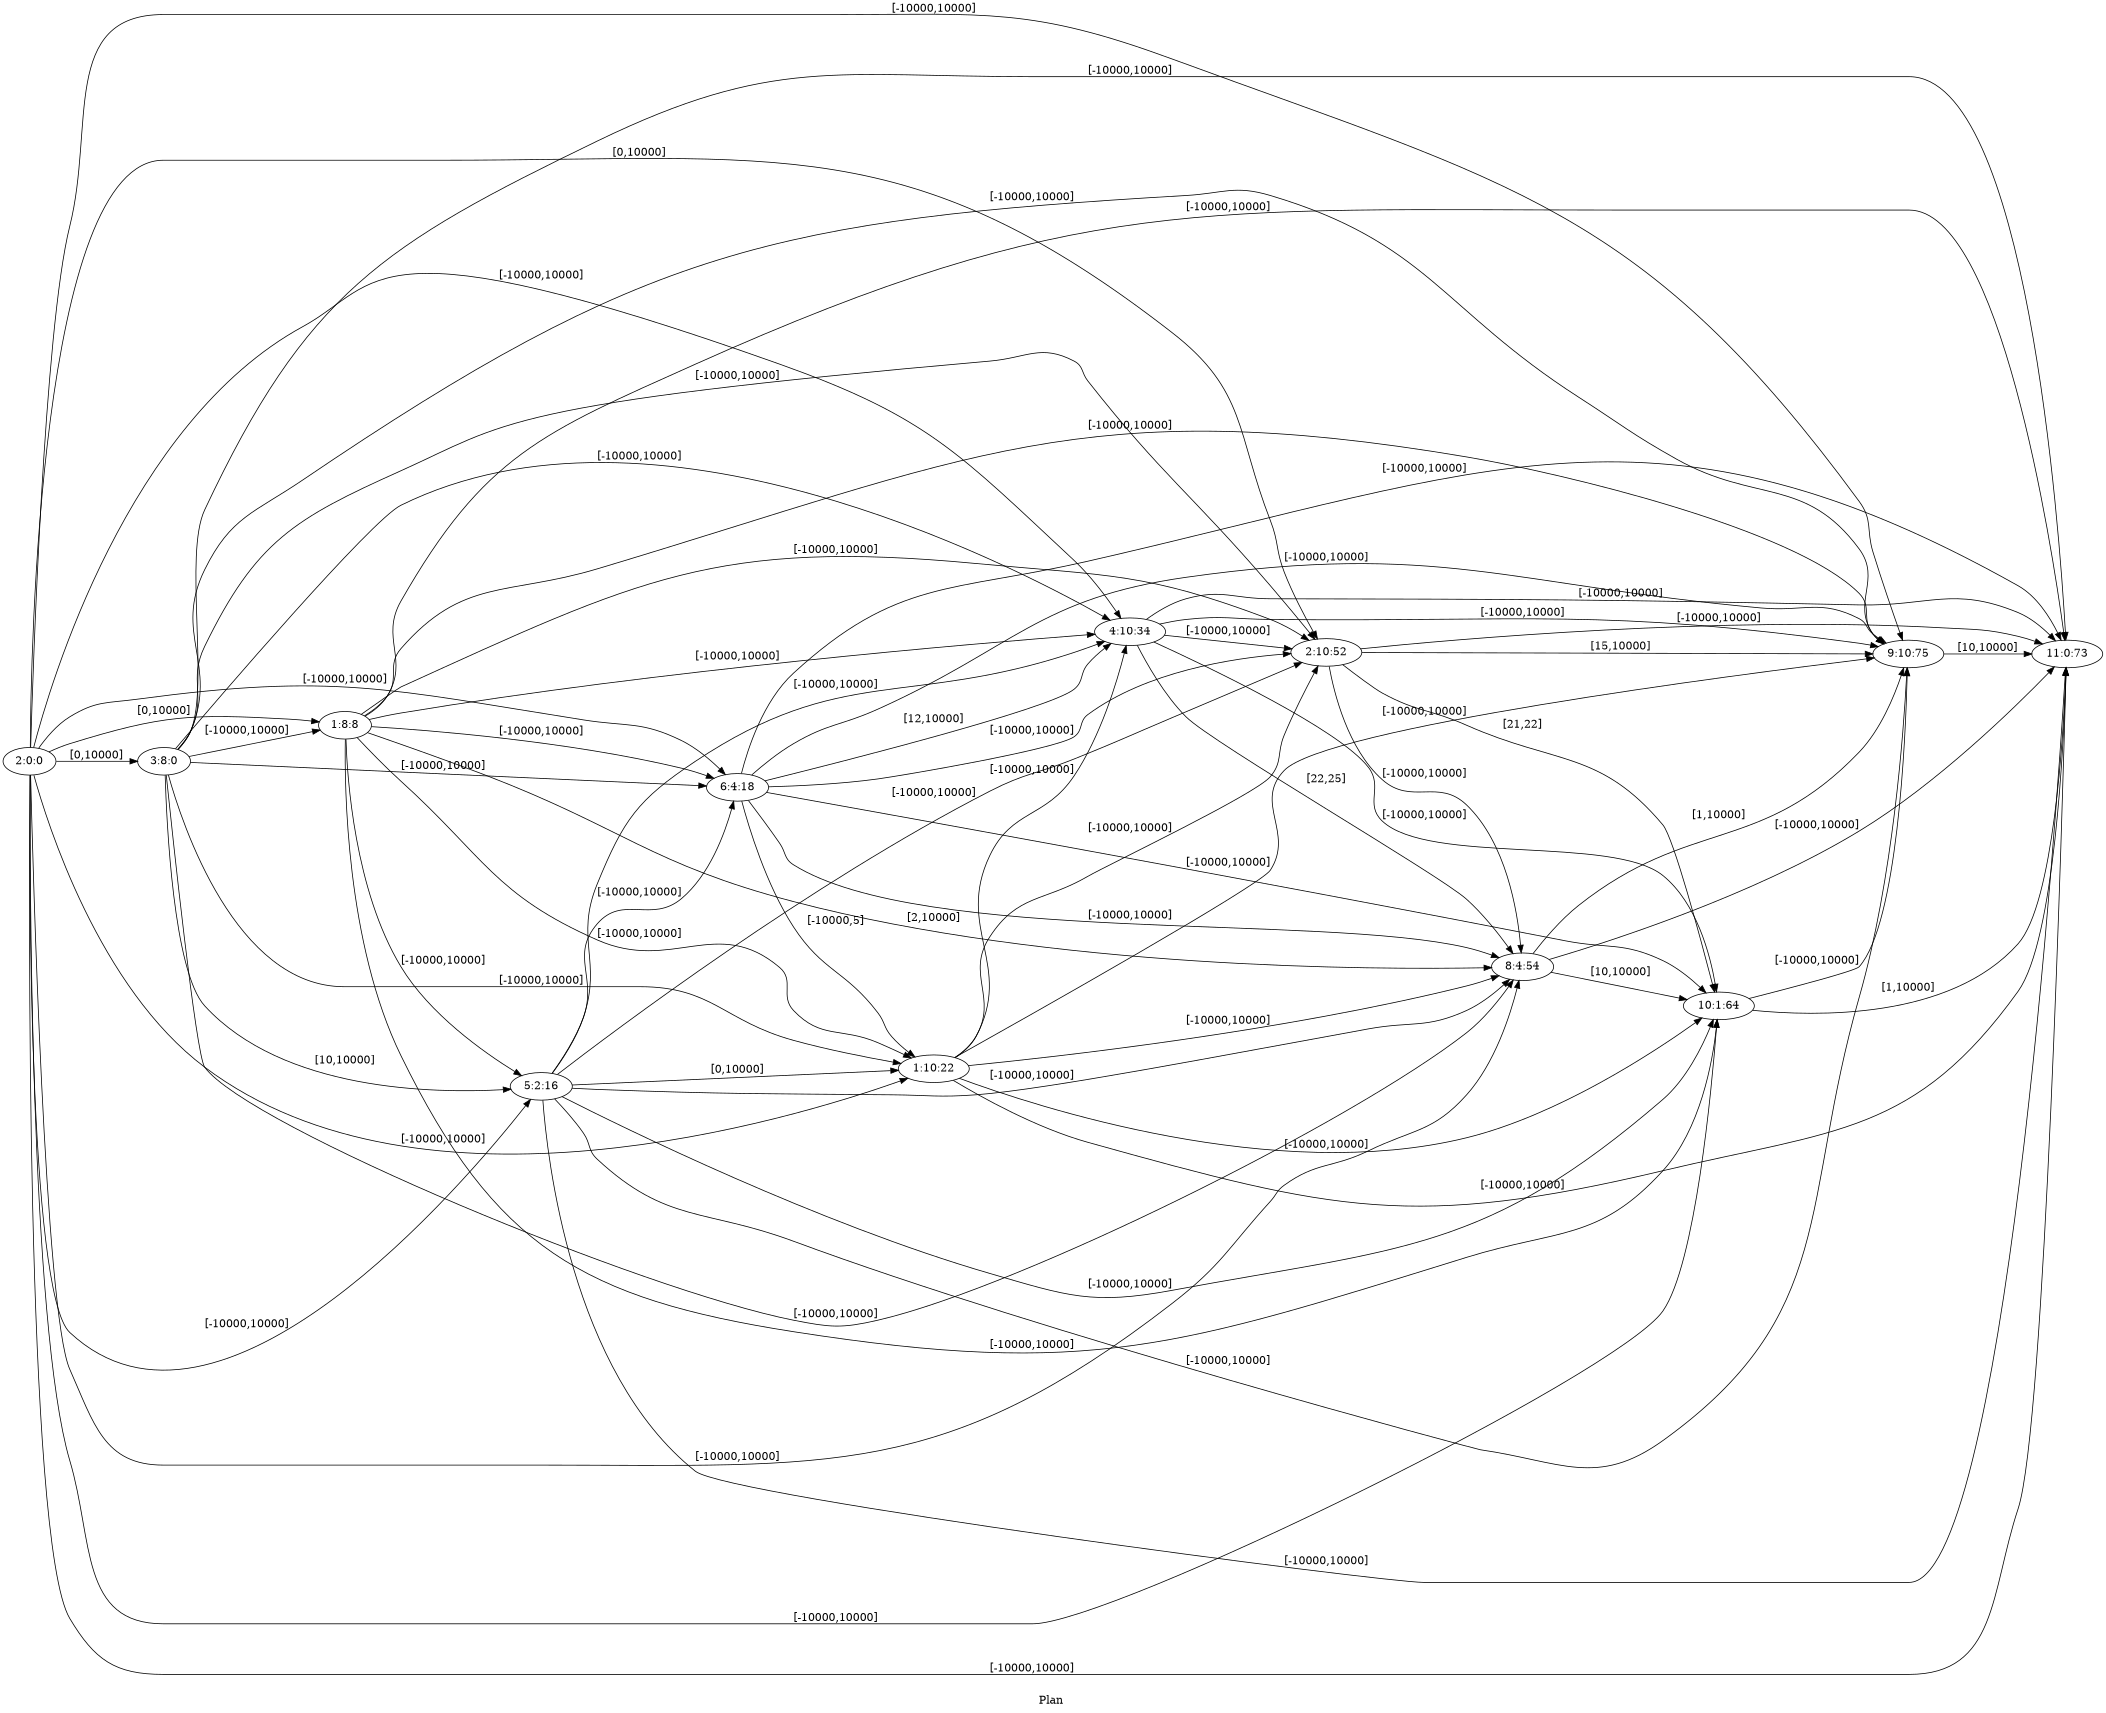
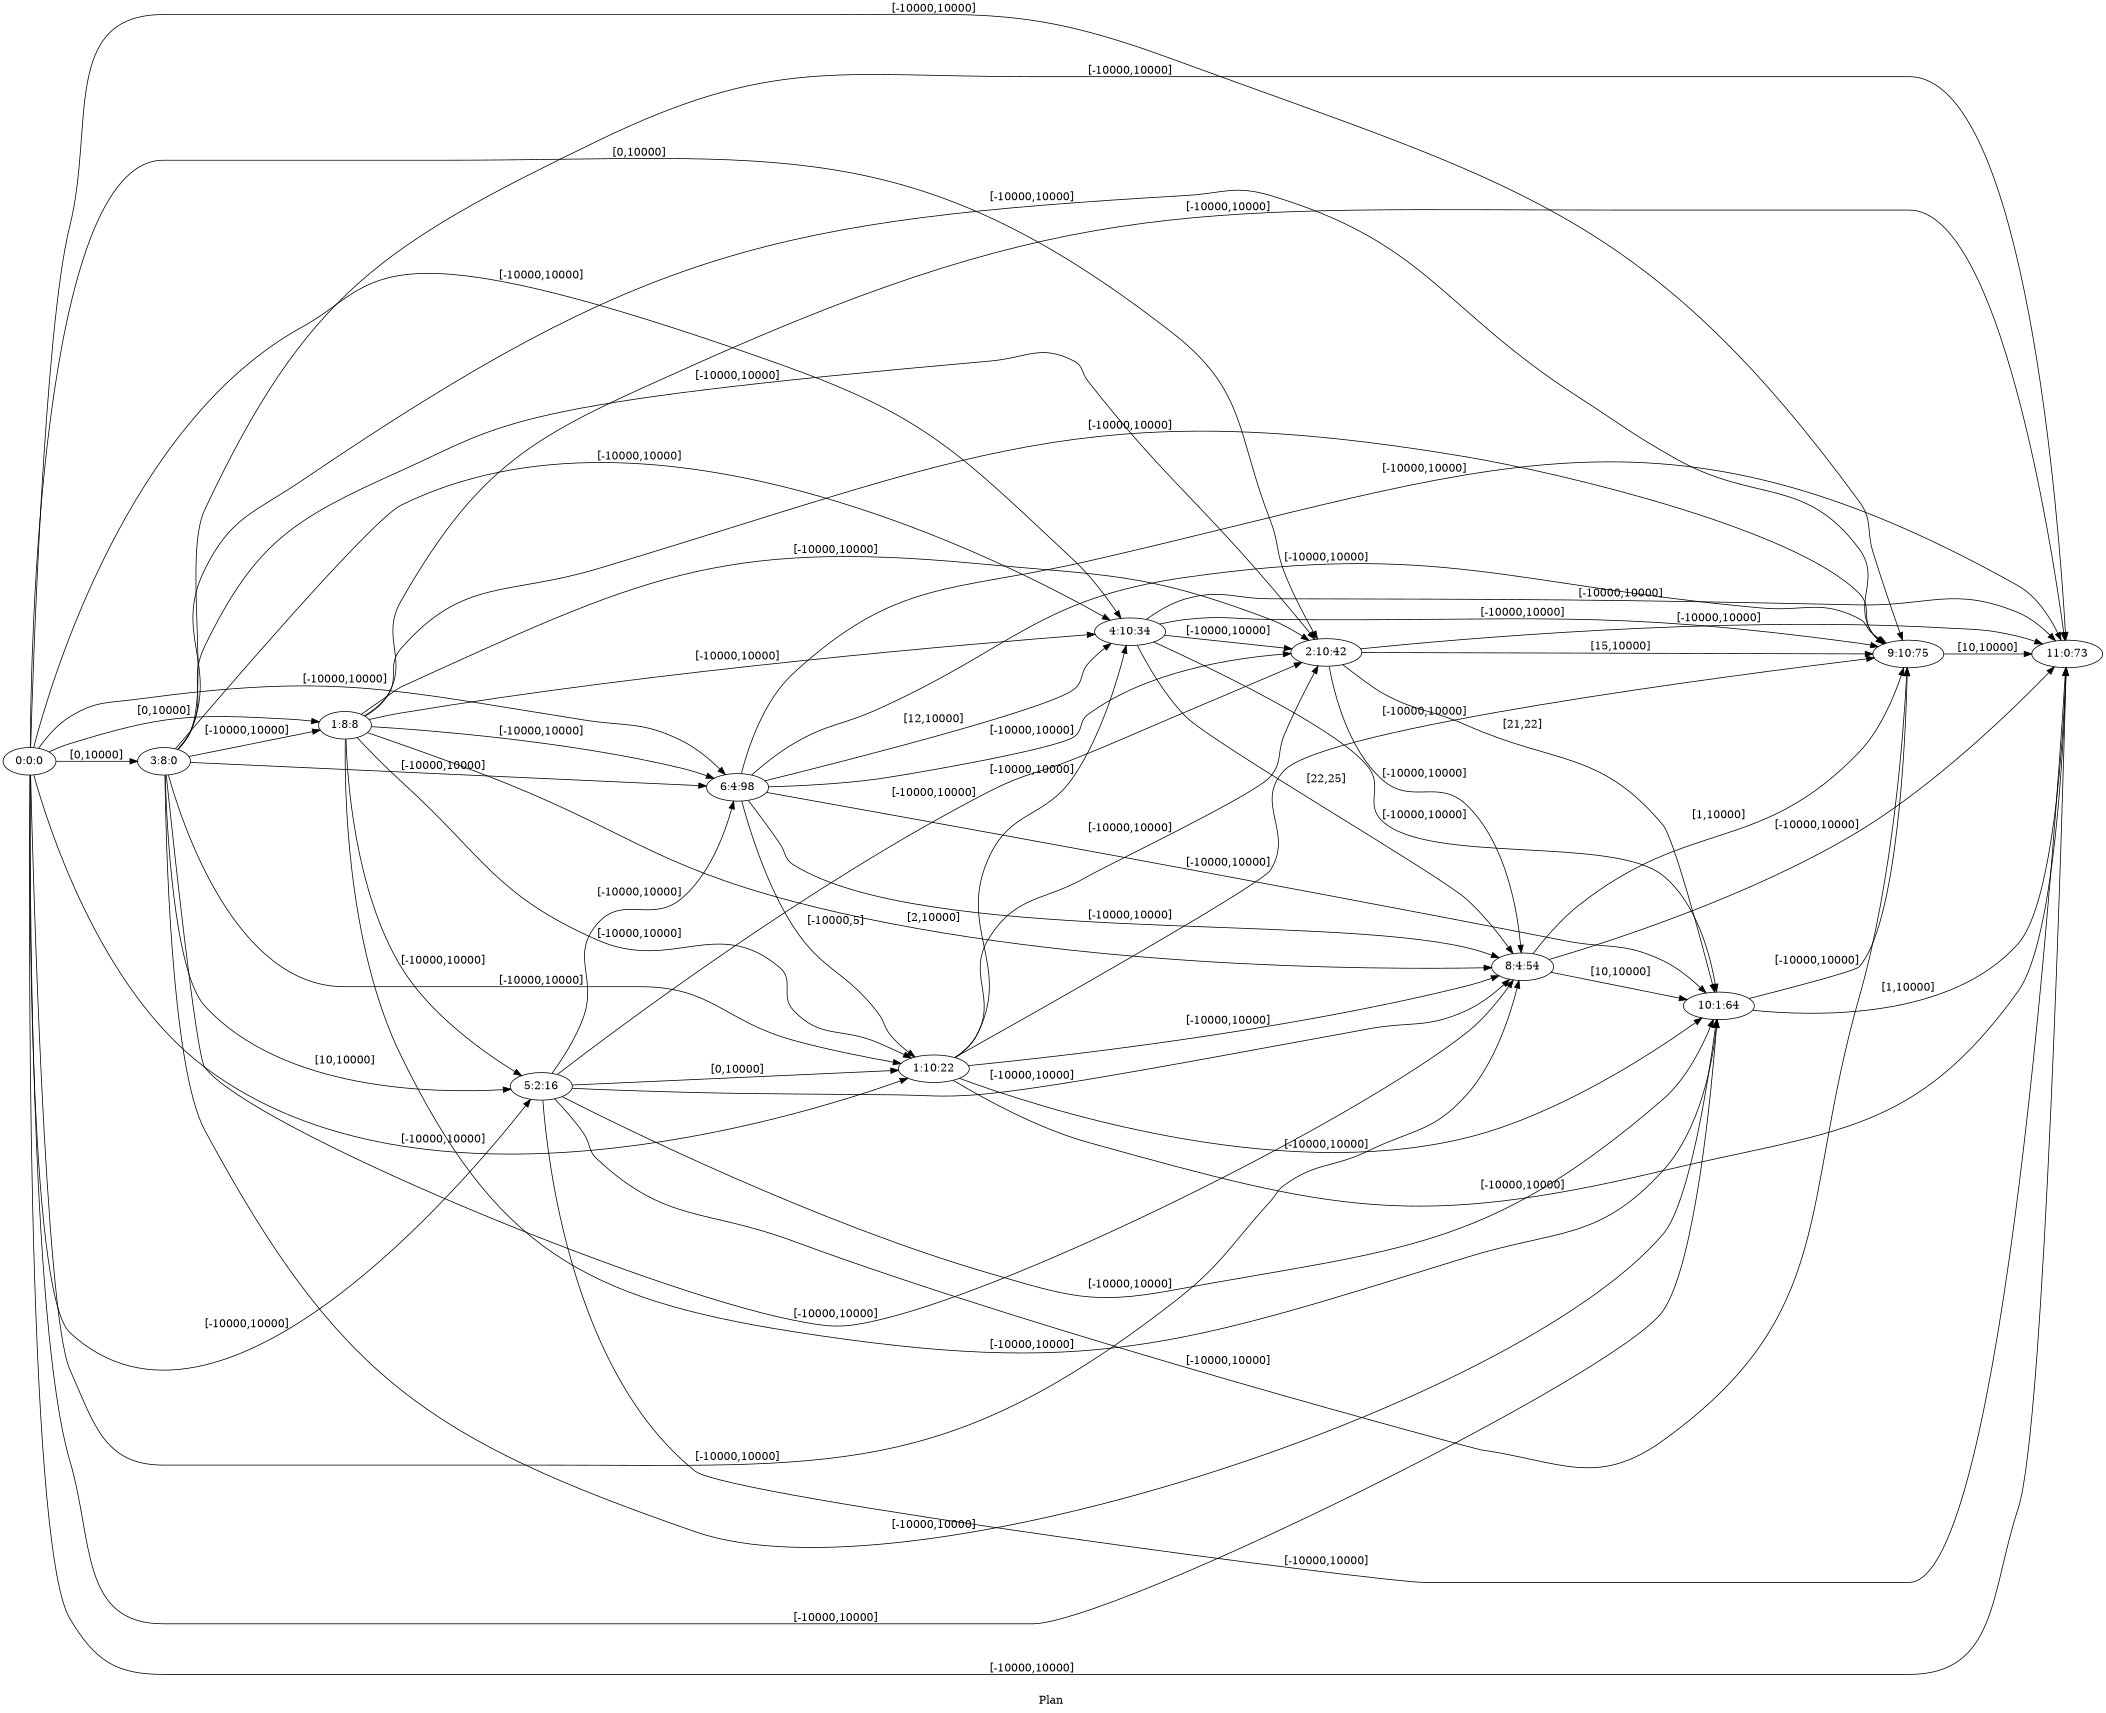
(1326, 652) -> (1326, 652)
(722, 746) -> none
(30, 761) -> (30, 761)
(738, 787) -> (738, 787)
none -> (814, 1546)
